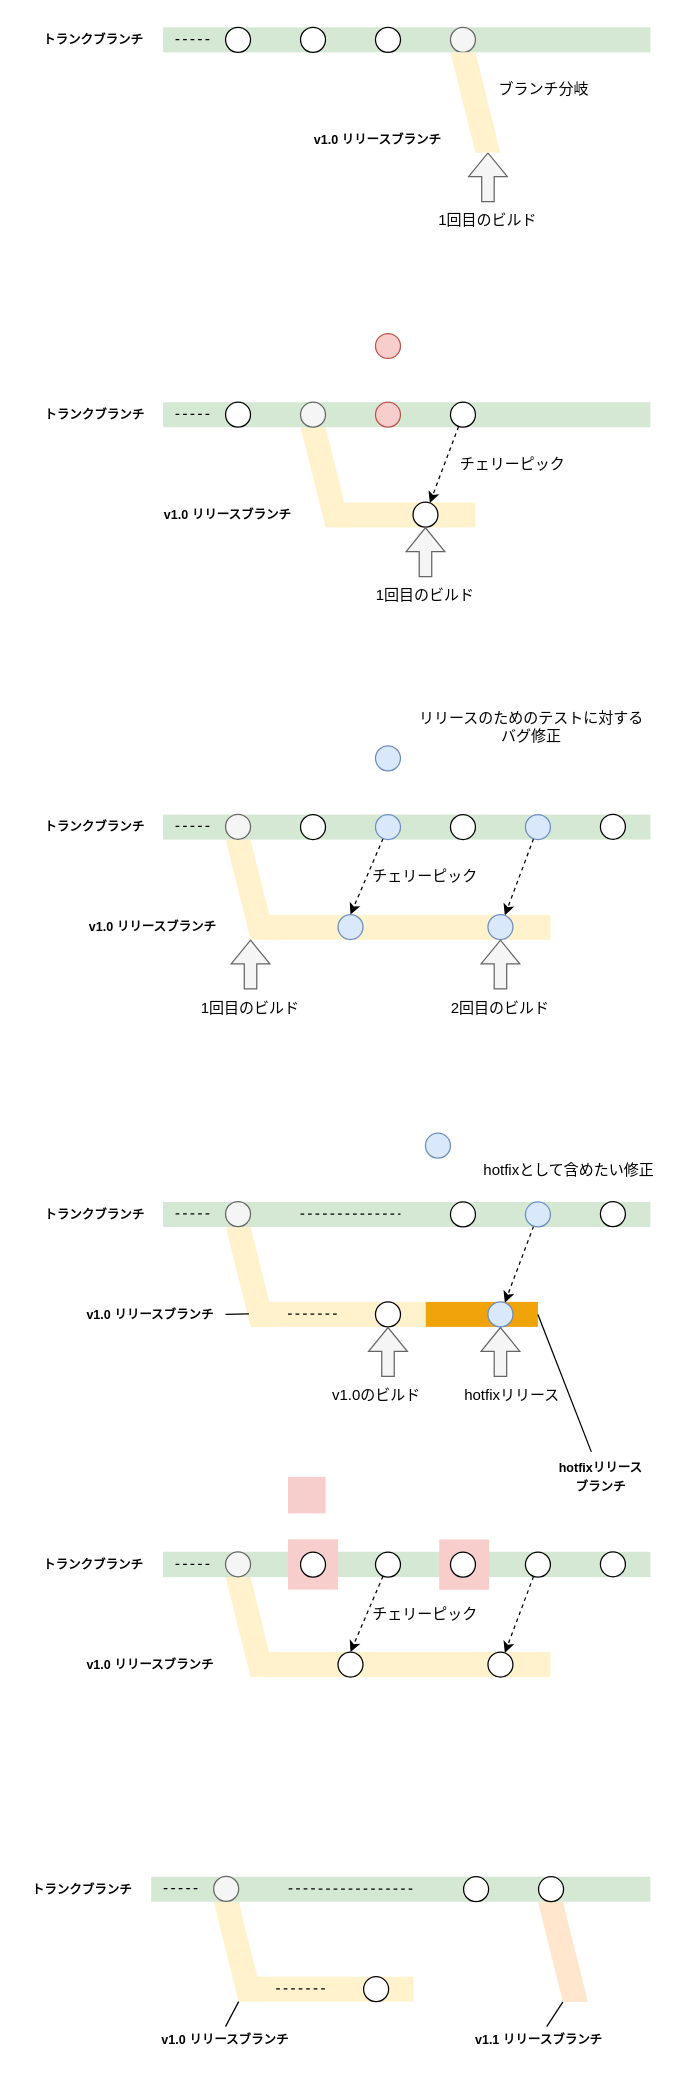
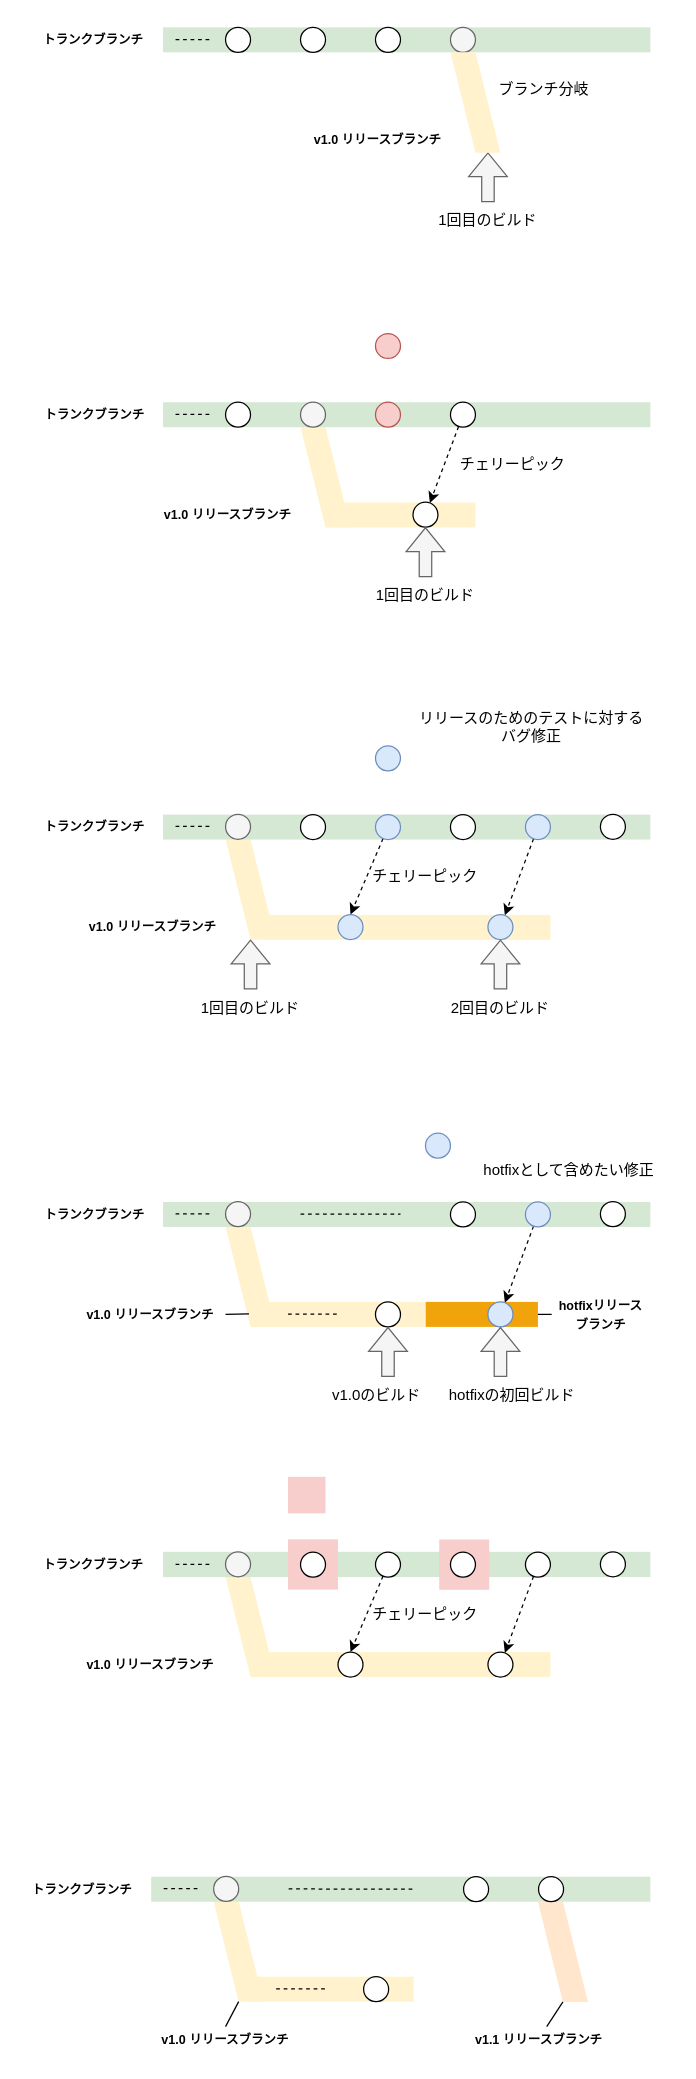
(513, 1396) -> (513, 1396)
(601, 1477) -> (601, 1314)
